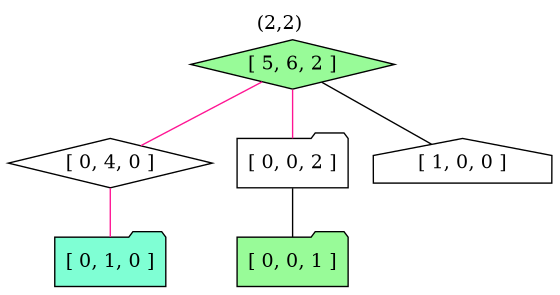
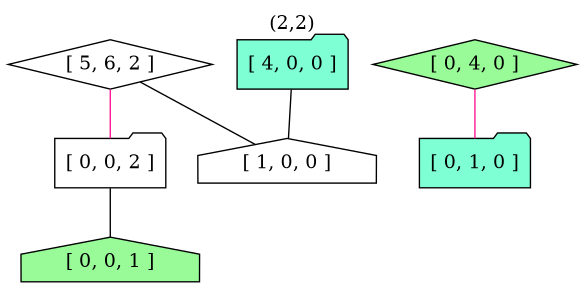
none -> (293, 64)
(293, 64) -> (110, 64)
(201, 114) -> none
(110, 163) -> (475, 64)
(293, 262) -> (110, 262)
